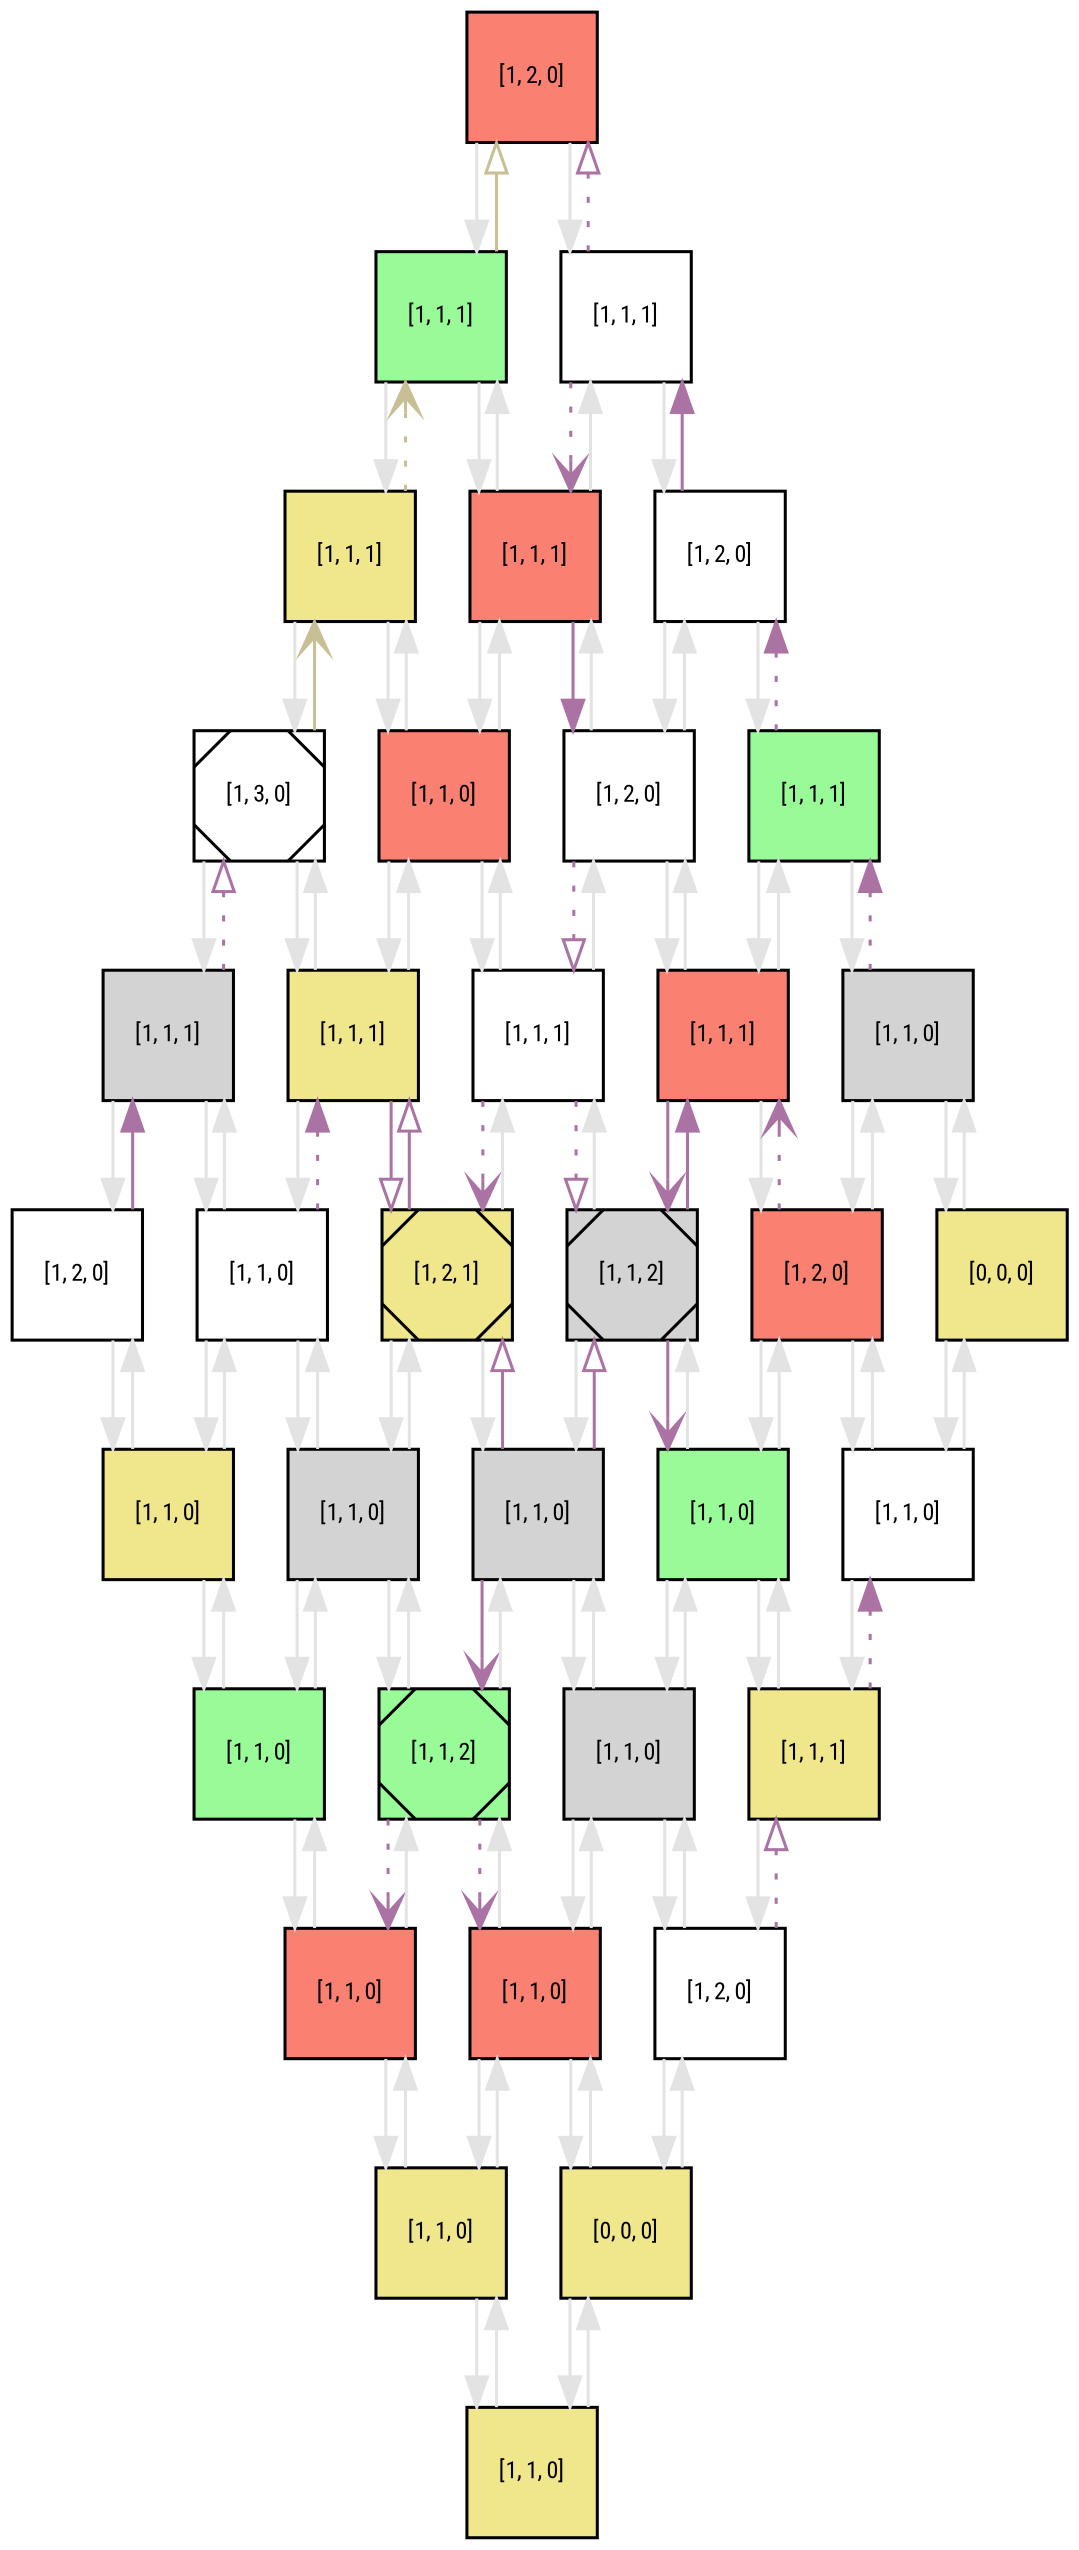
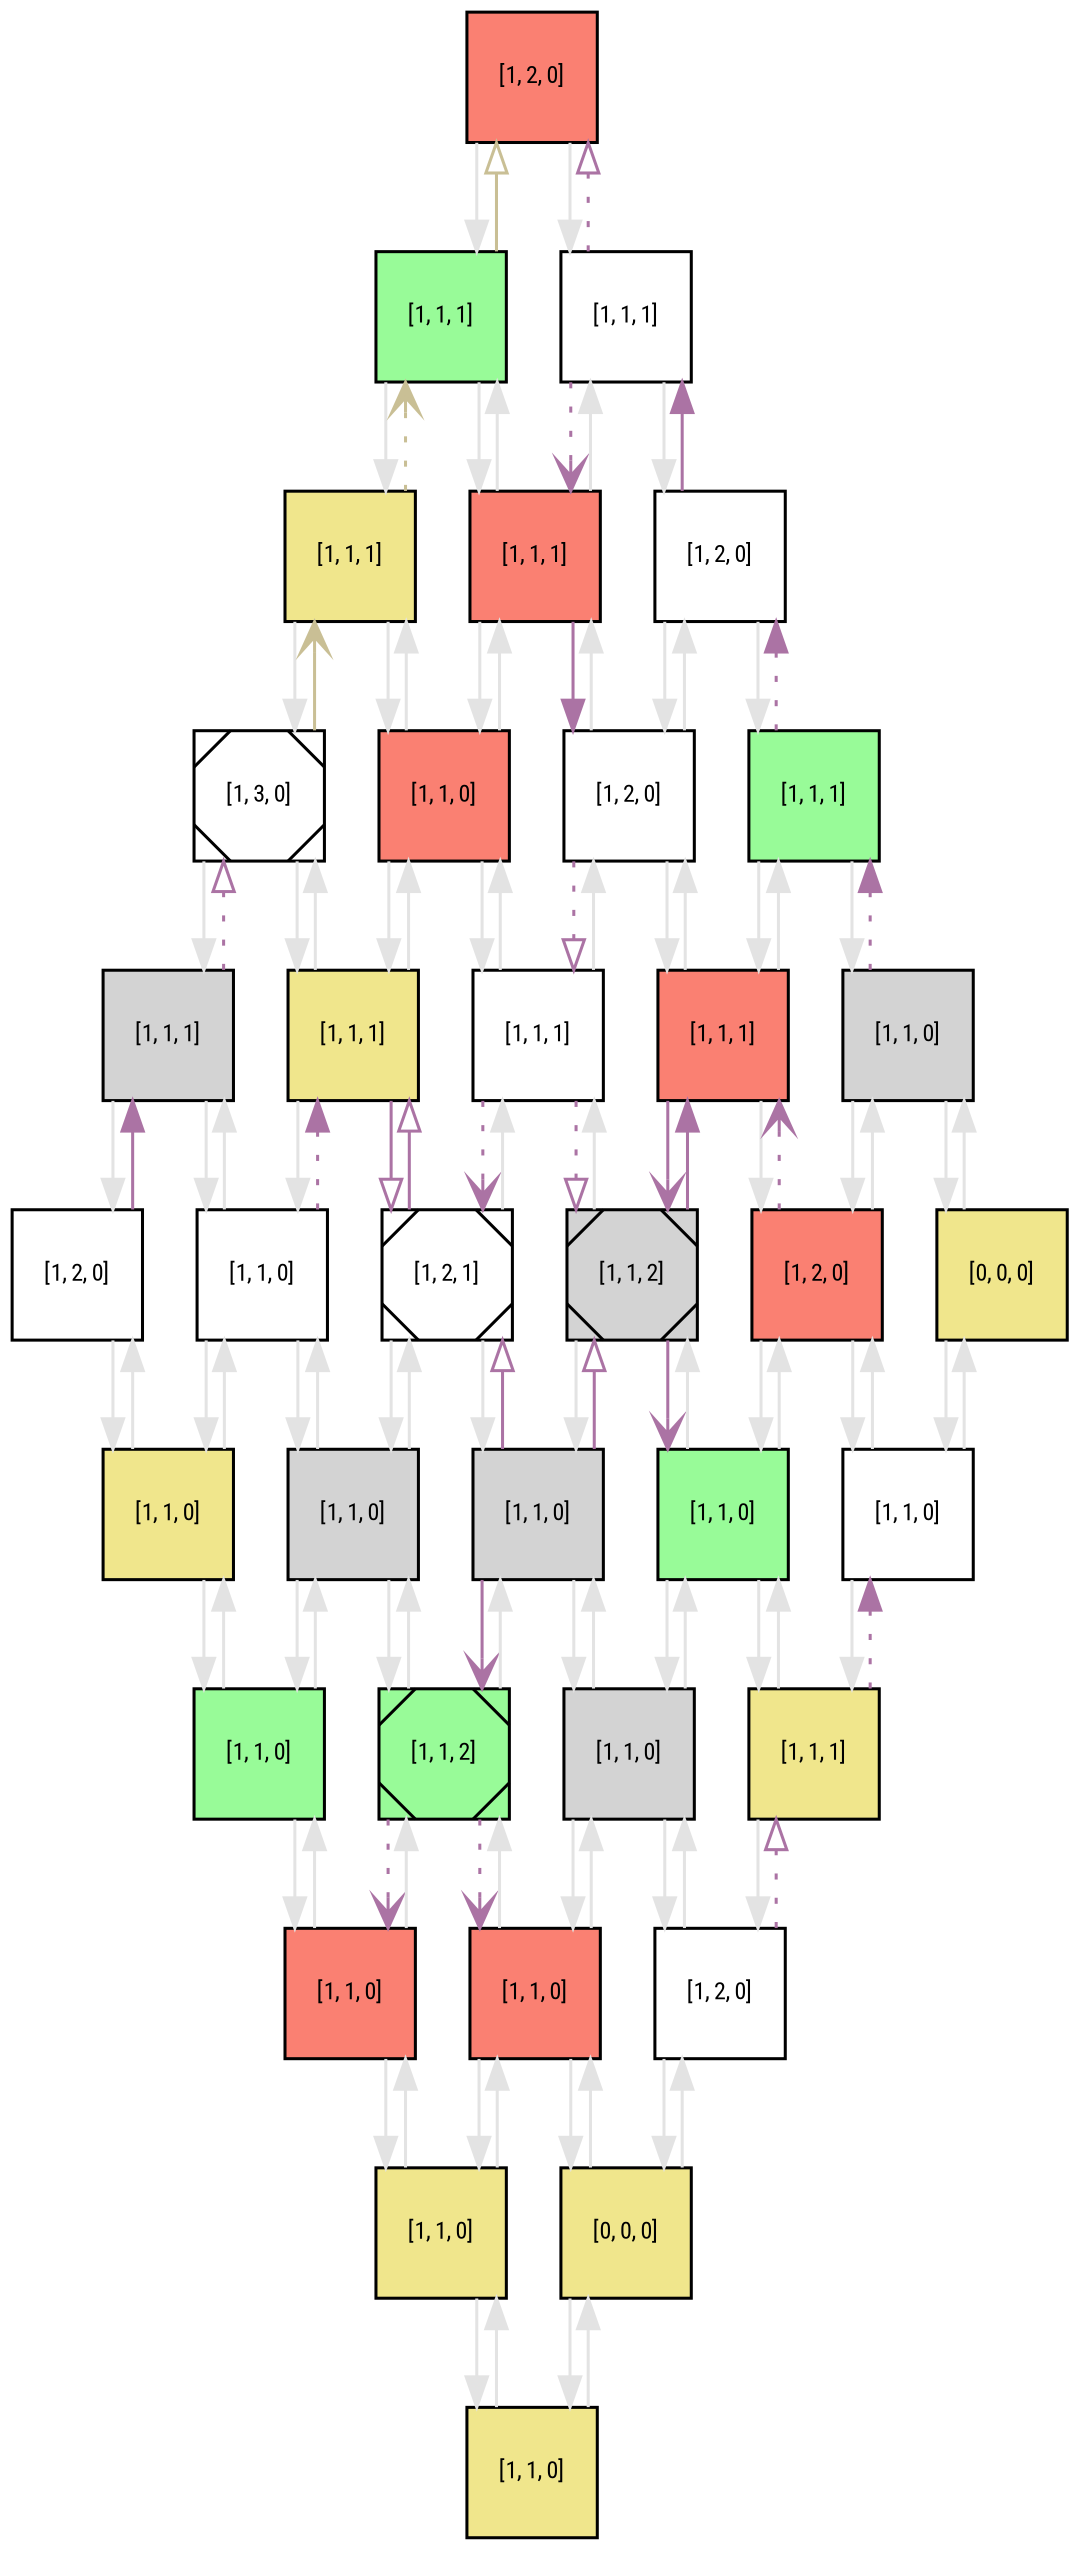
(447, 1275) -> (447, 1275)
